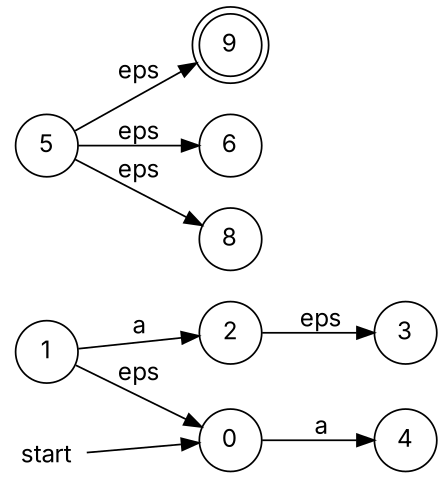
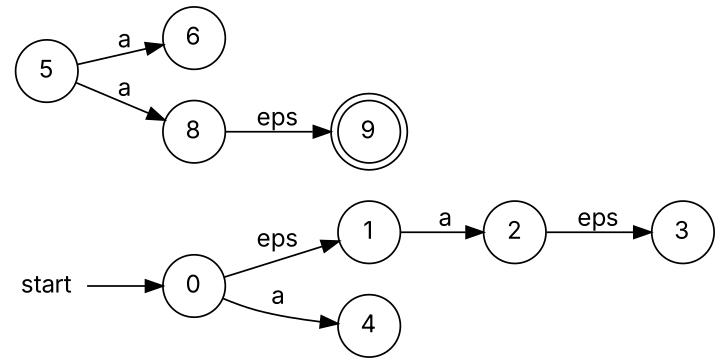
(128, 101) -> (269, 132)
(140, 133) -> (125, 41)
(140, 171) -> (125, 89)
(131, 392) -> (273, 262)
